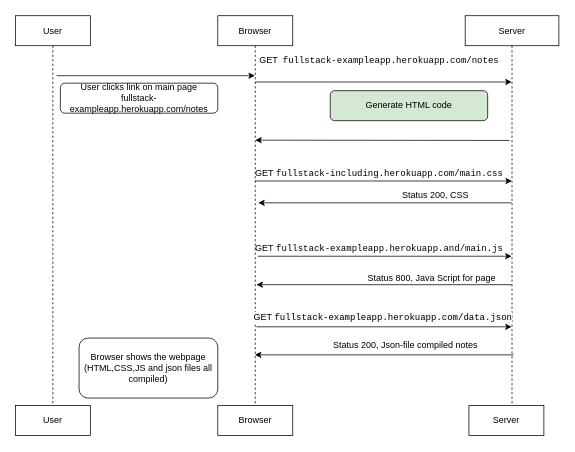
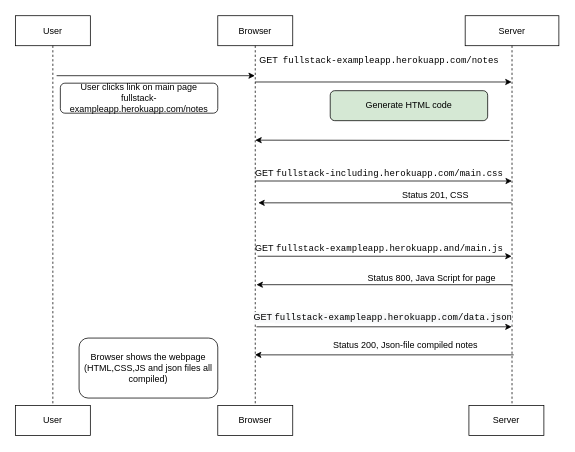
(436, 195) -> (436, 195)
